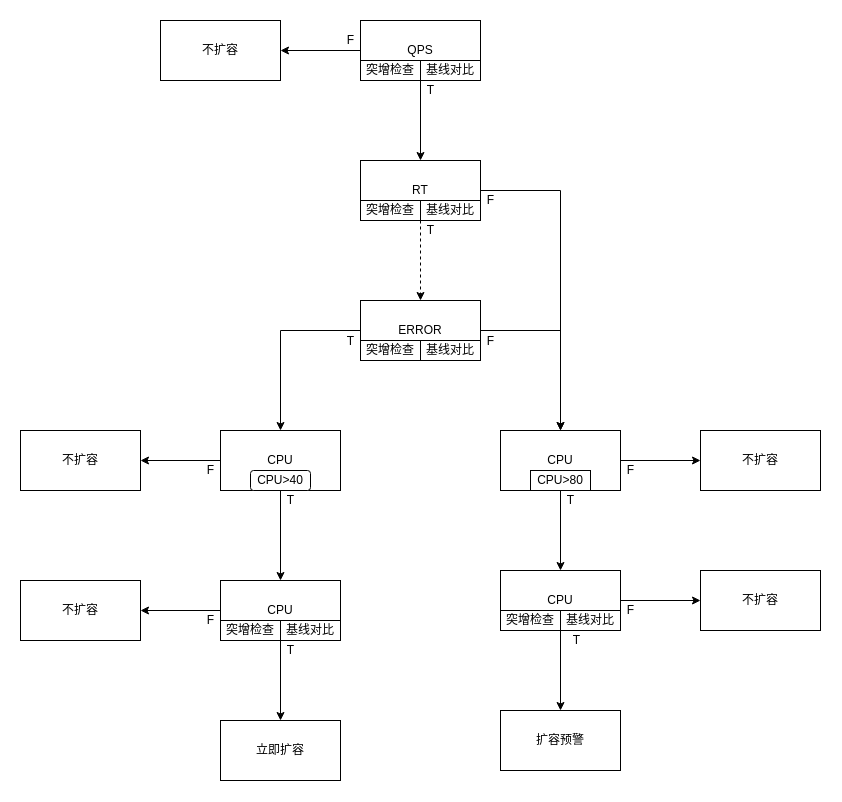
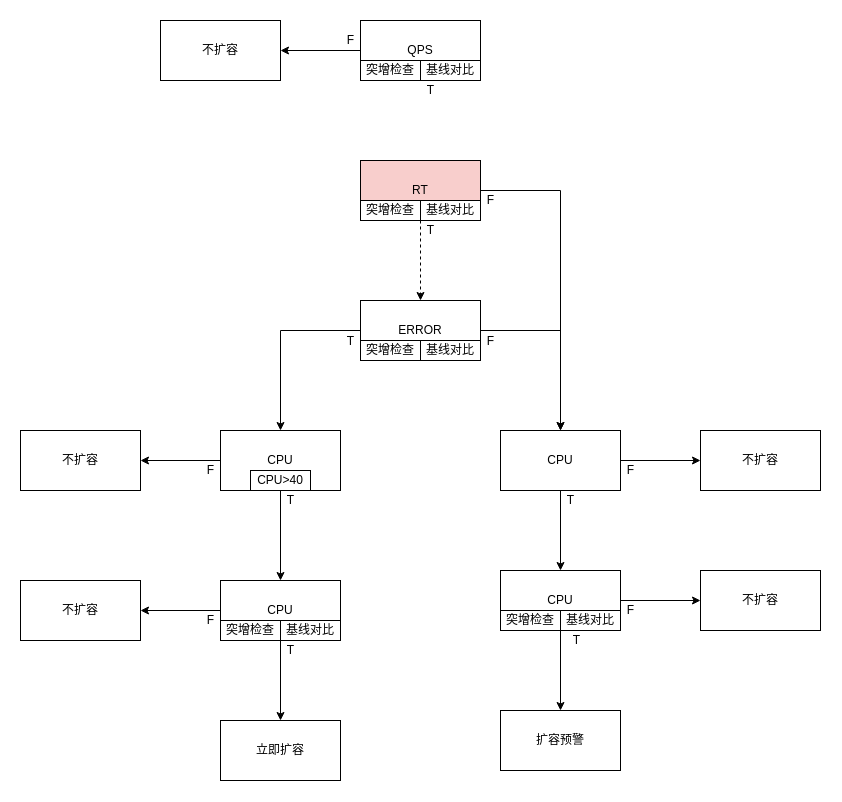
(421, 117) -> none
(421, 191) -> (421, 191)
(281, 481) -> (281, 481)
(561, 481) -> none
